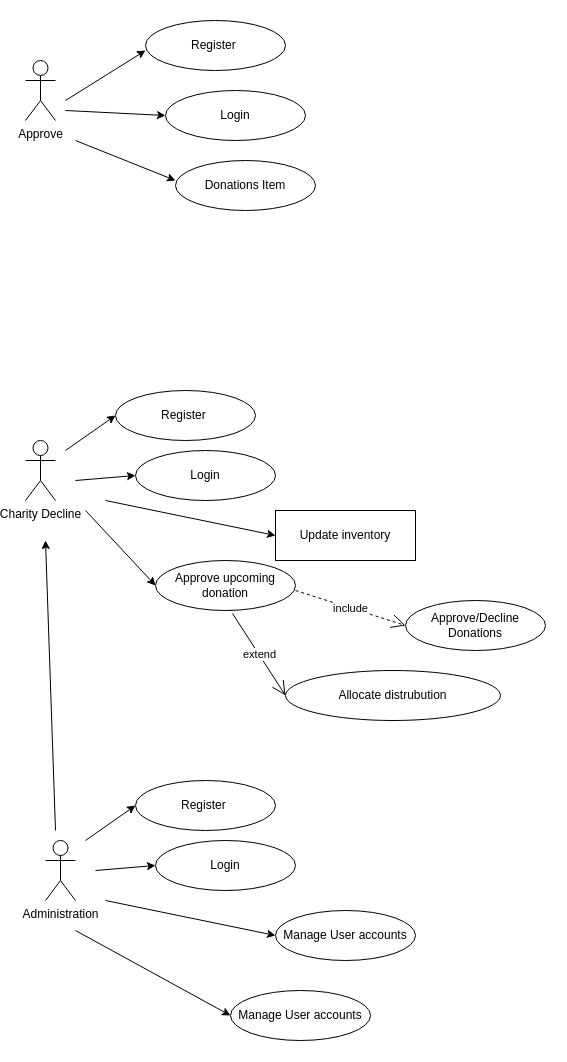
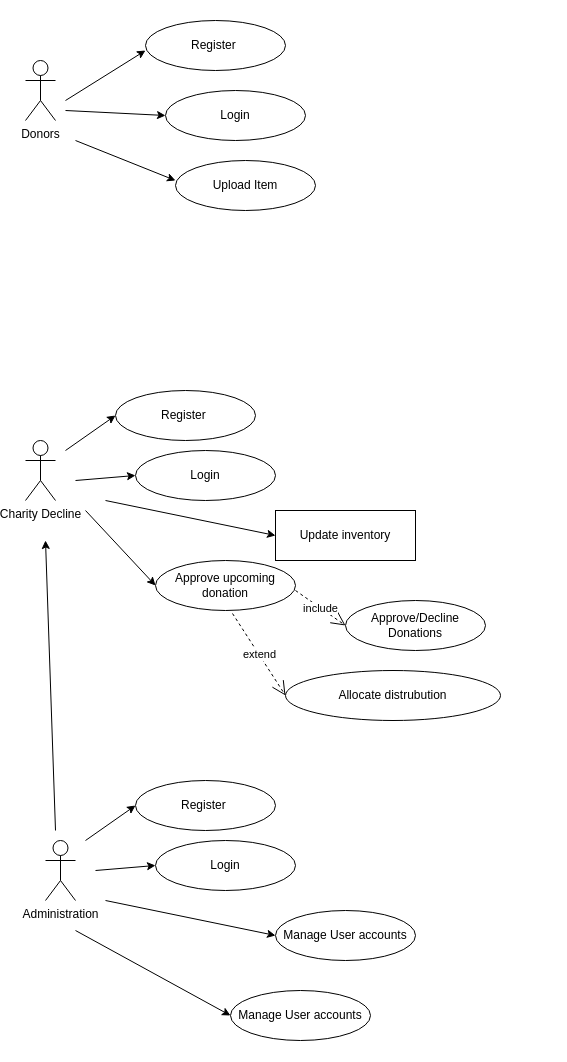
(41, 135) -> (41, 135)
(246, 186) -> (246, 186)
(476, 626) -> (416, 626)
(244, 631) -> (244, 631)
